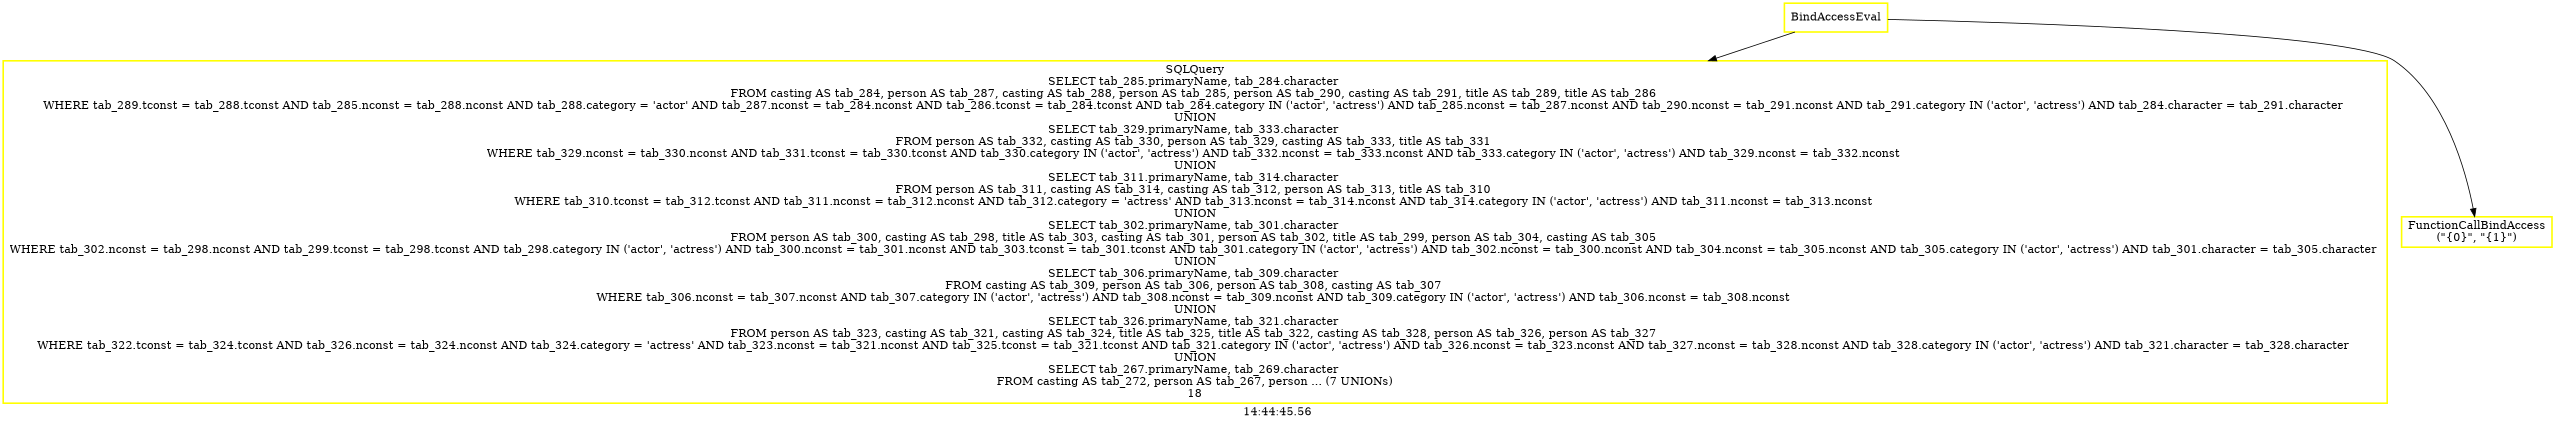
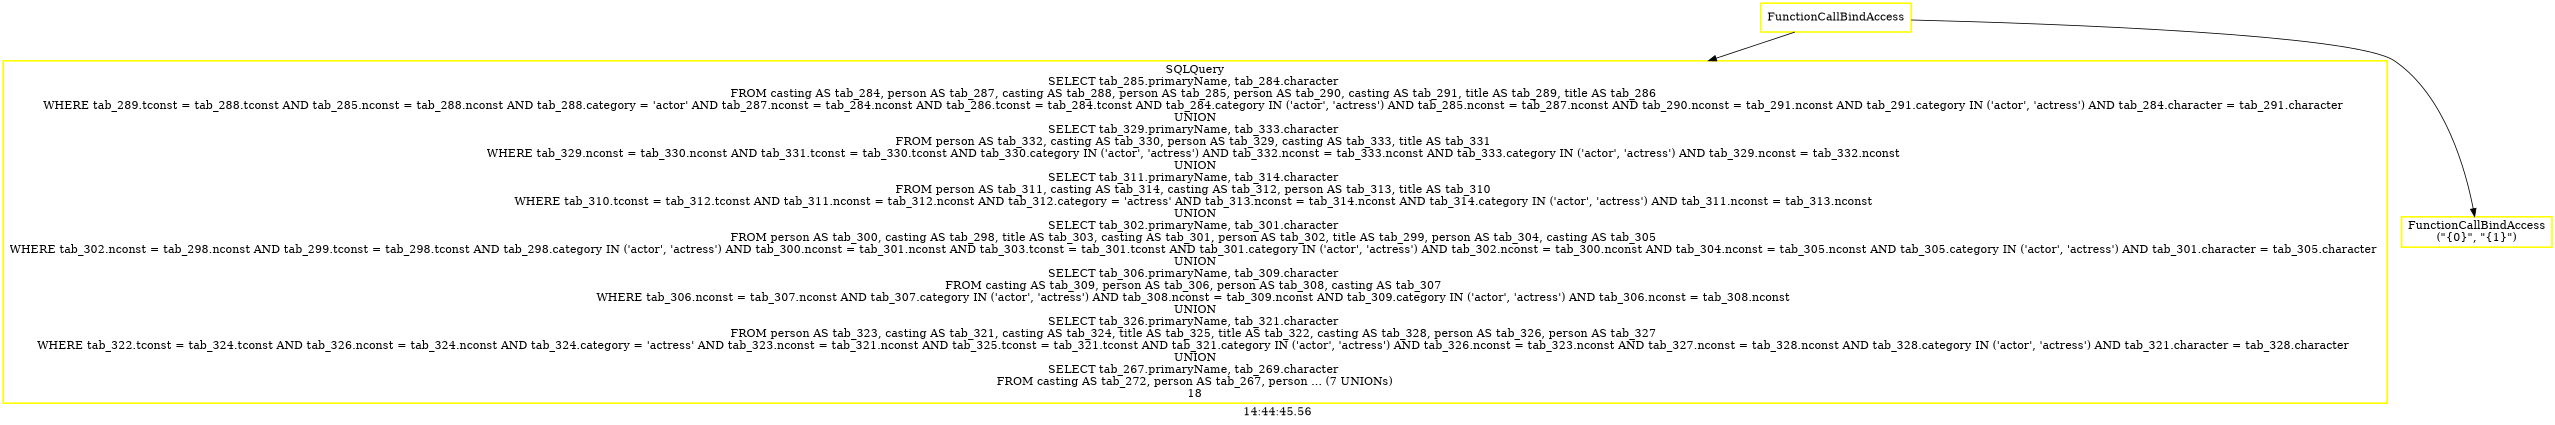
(1836, 18) -> (1836, 18)
